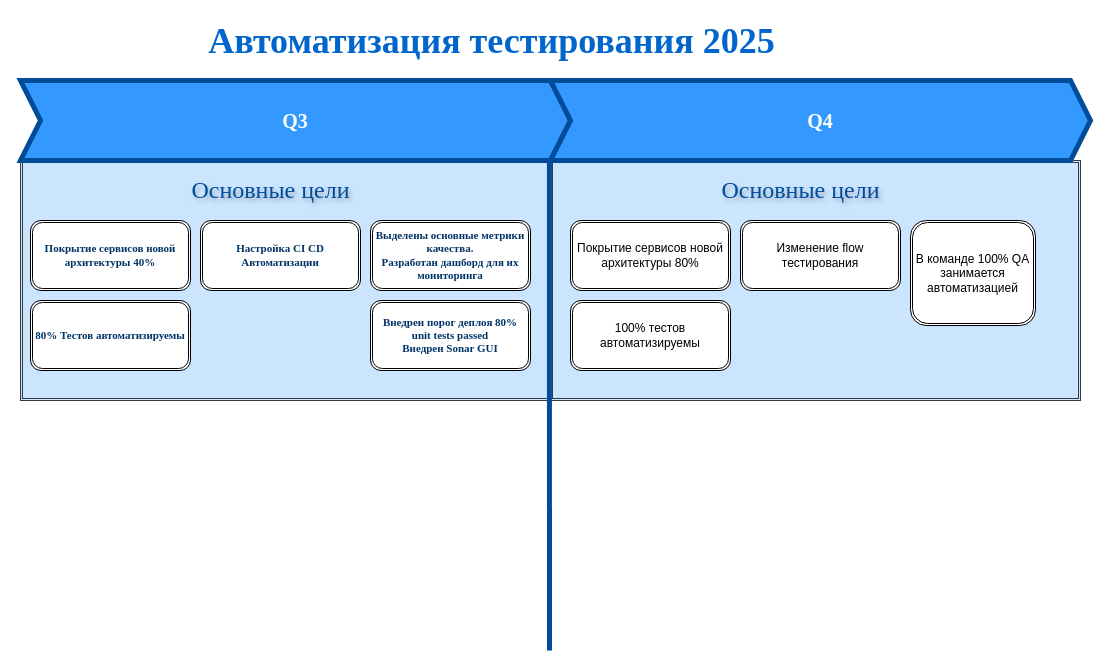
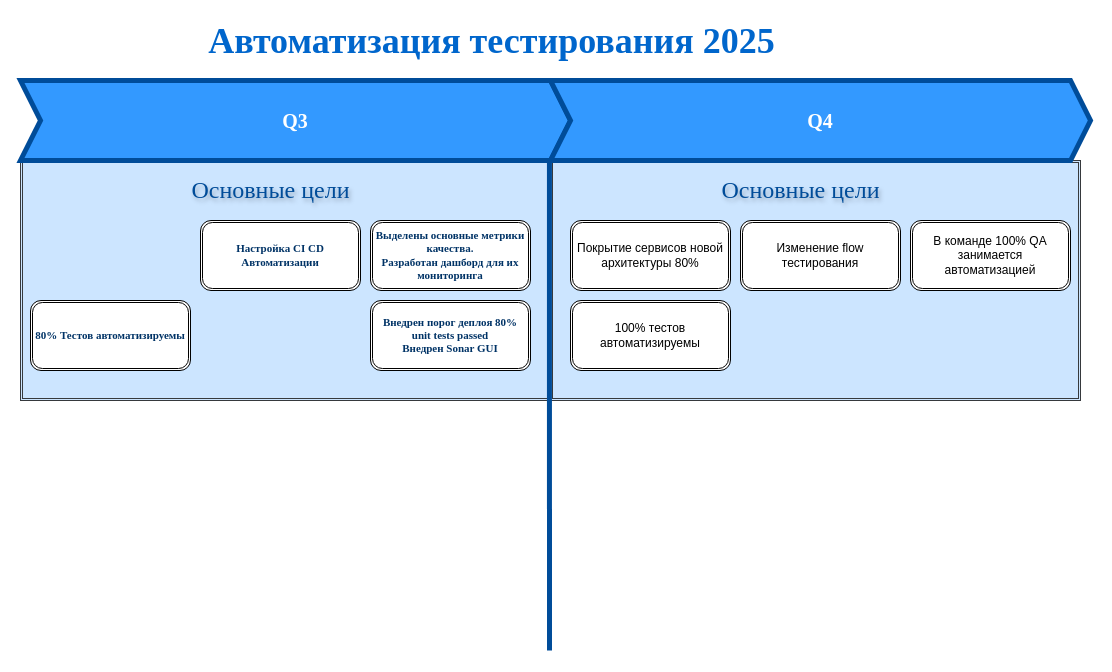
(111, 256) -> none
(973, 273) -> (991, 256)
